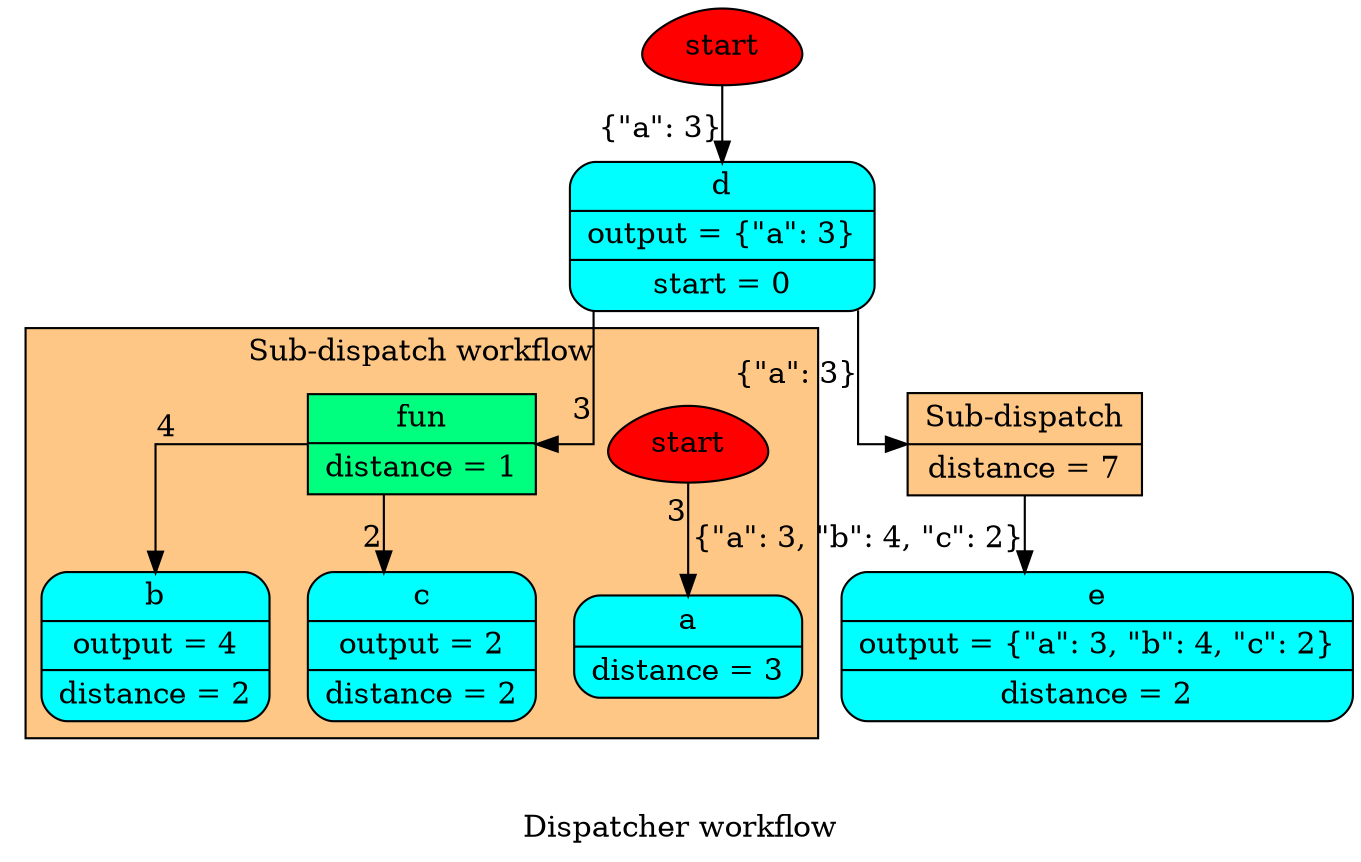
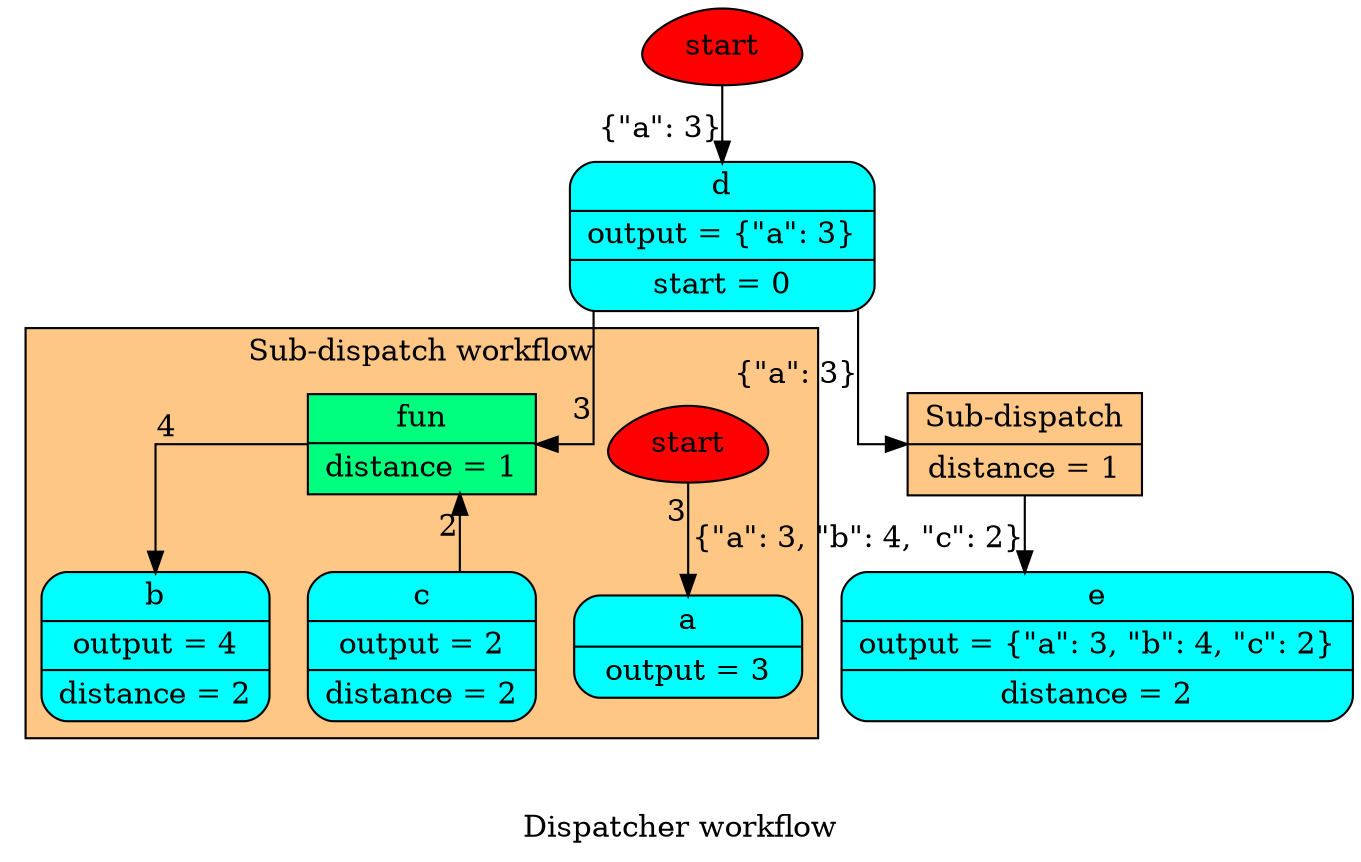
(1025, 469) -> (1025, 469)
(384, 523) -> (460, 544)
(688, 671) -> (688, 671)
